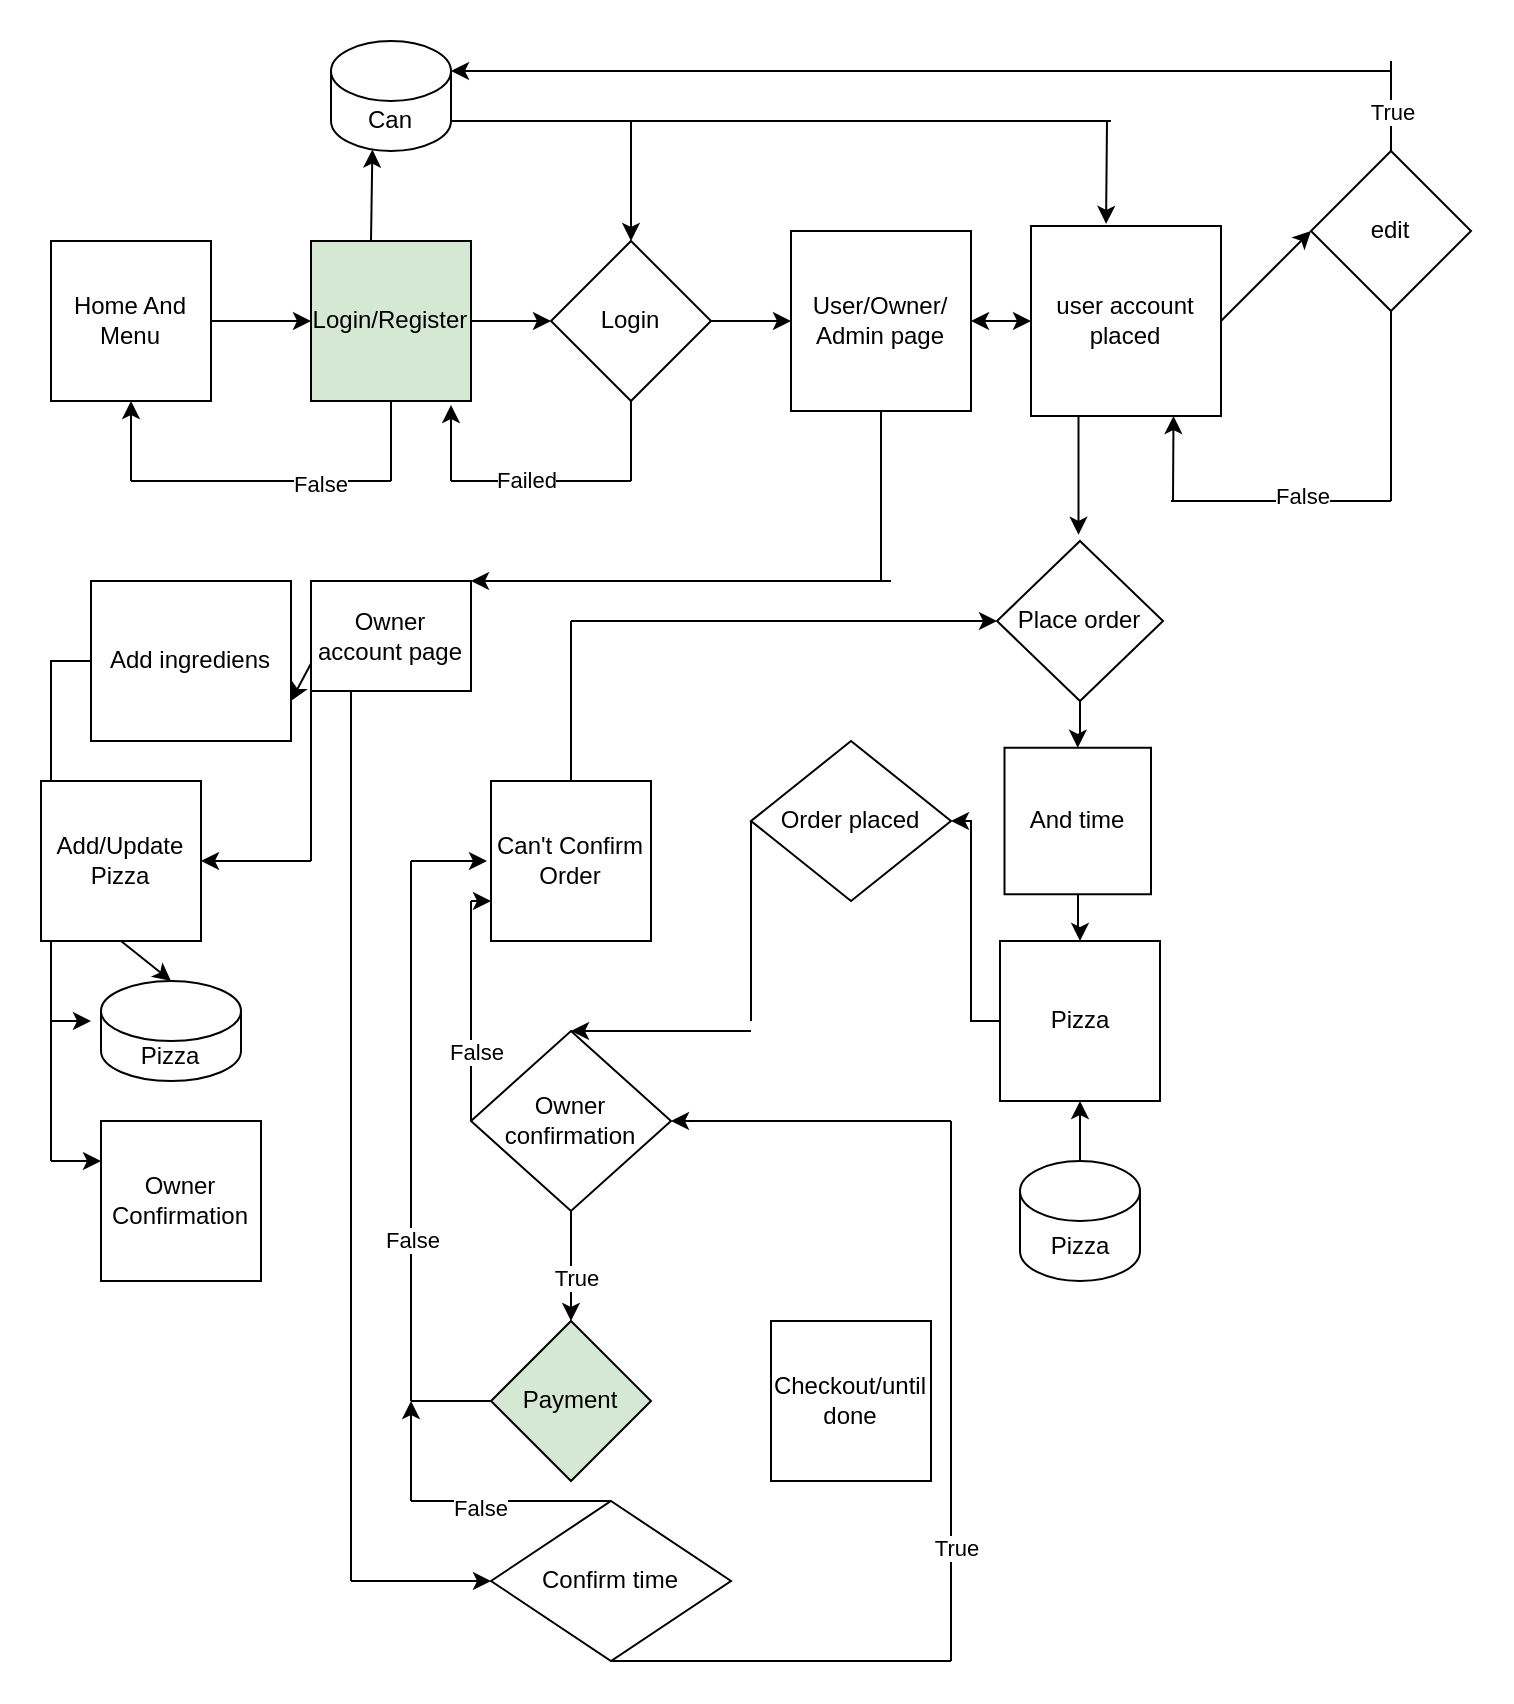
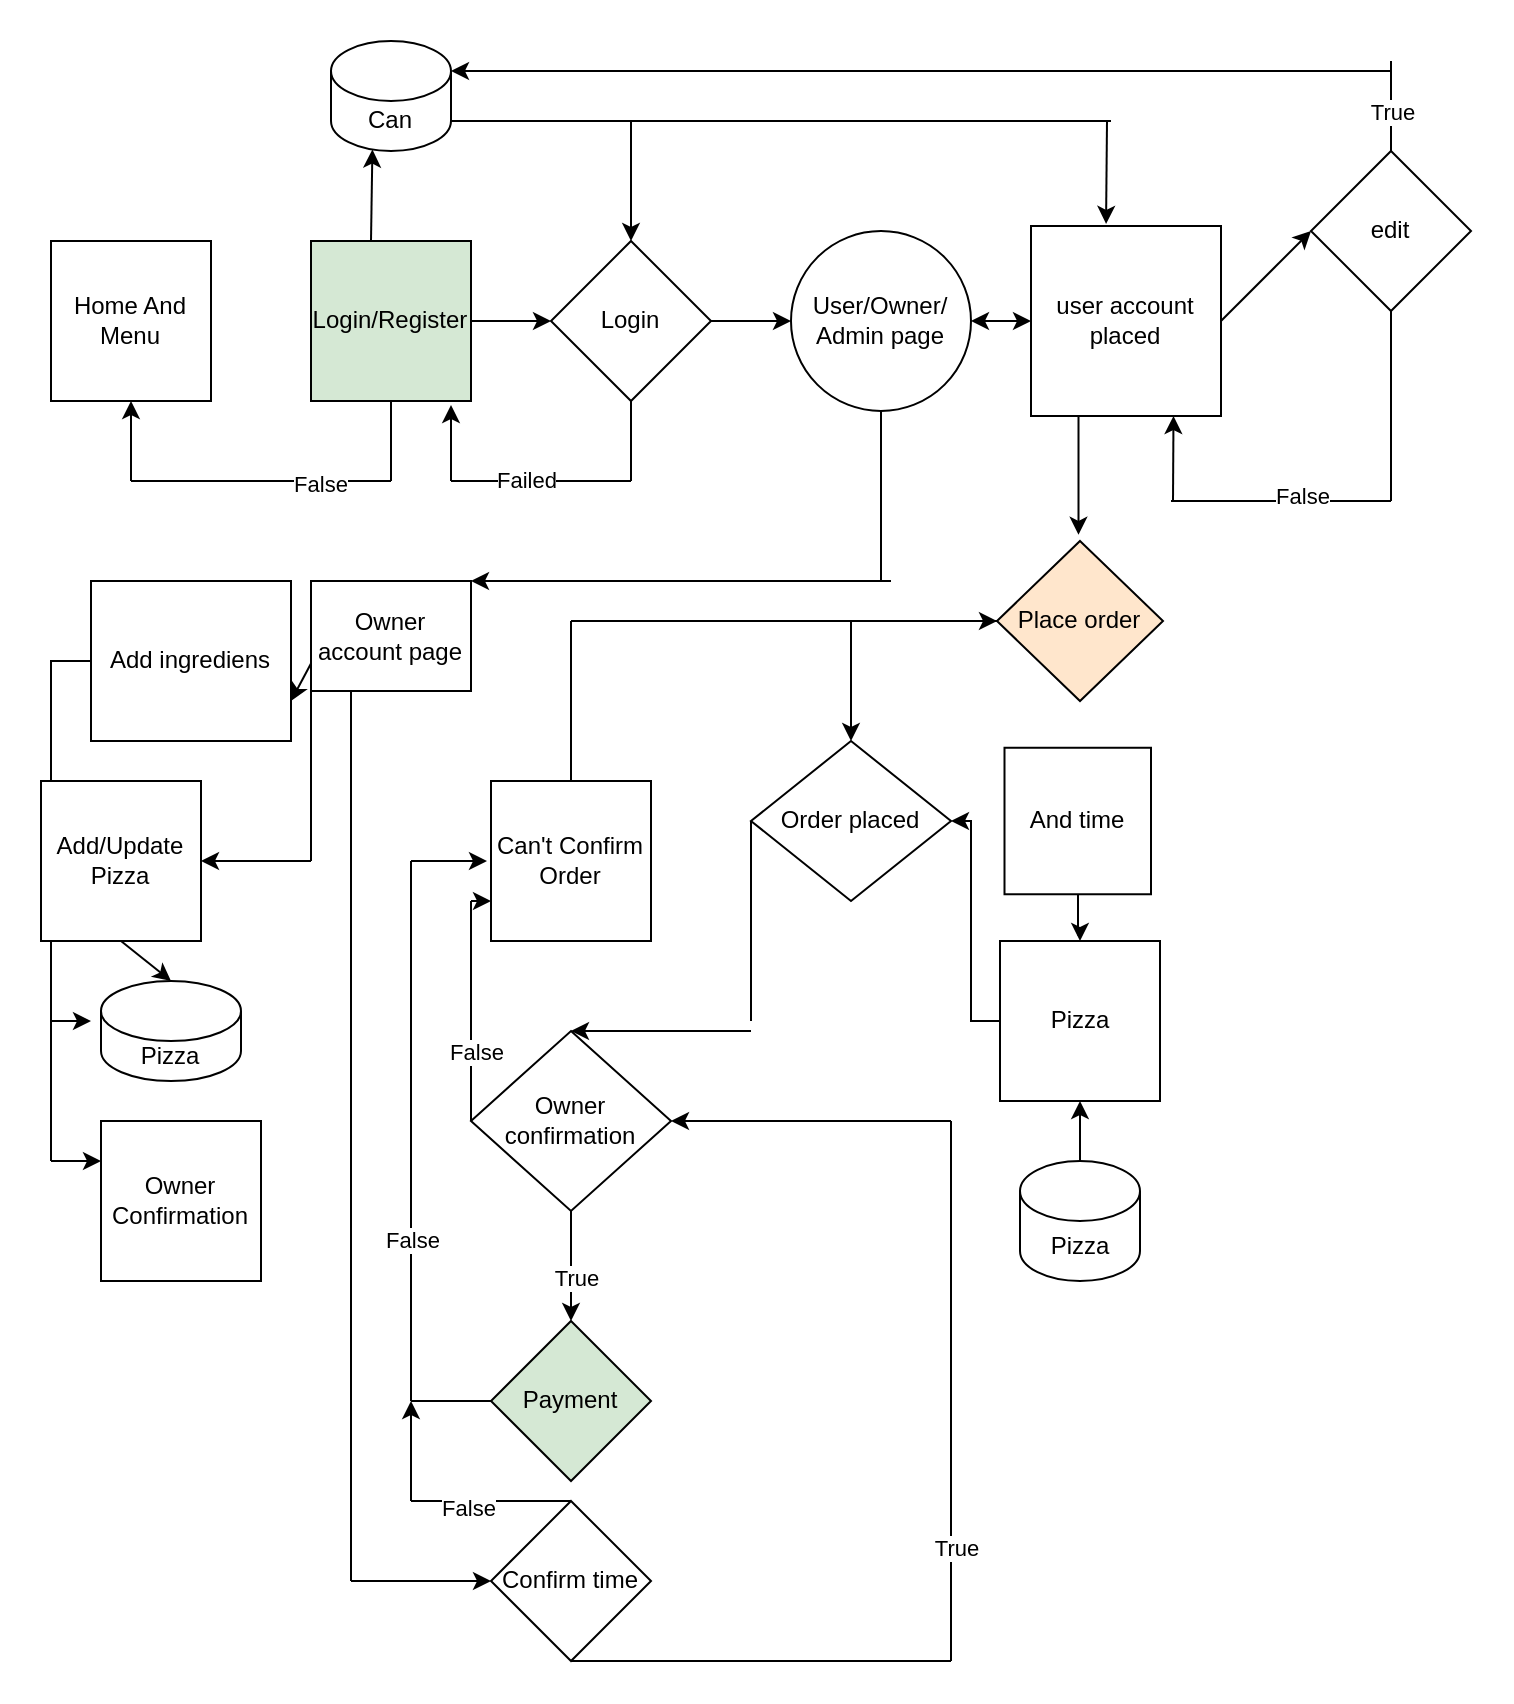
(254, 321) -> none
(881, 321) -> (881, 321)
(1080, 621) -> (1080, 621)
(1080, 724) -> (851, 676)
(851, 1401) -> none
(611, 1581) -> (571, 1581)
